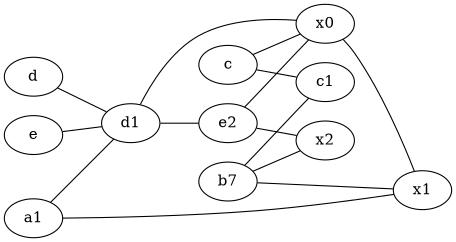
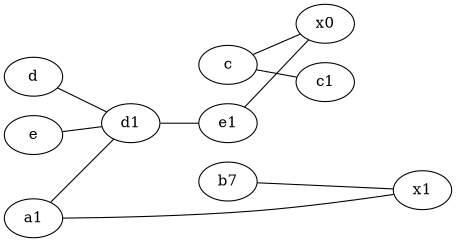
(203, 34) -> none
(384, 103) -> none
(228, 123) -> (228, 123)
(270, 139) -> none
(325, 140) -> none
